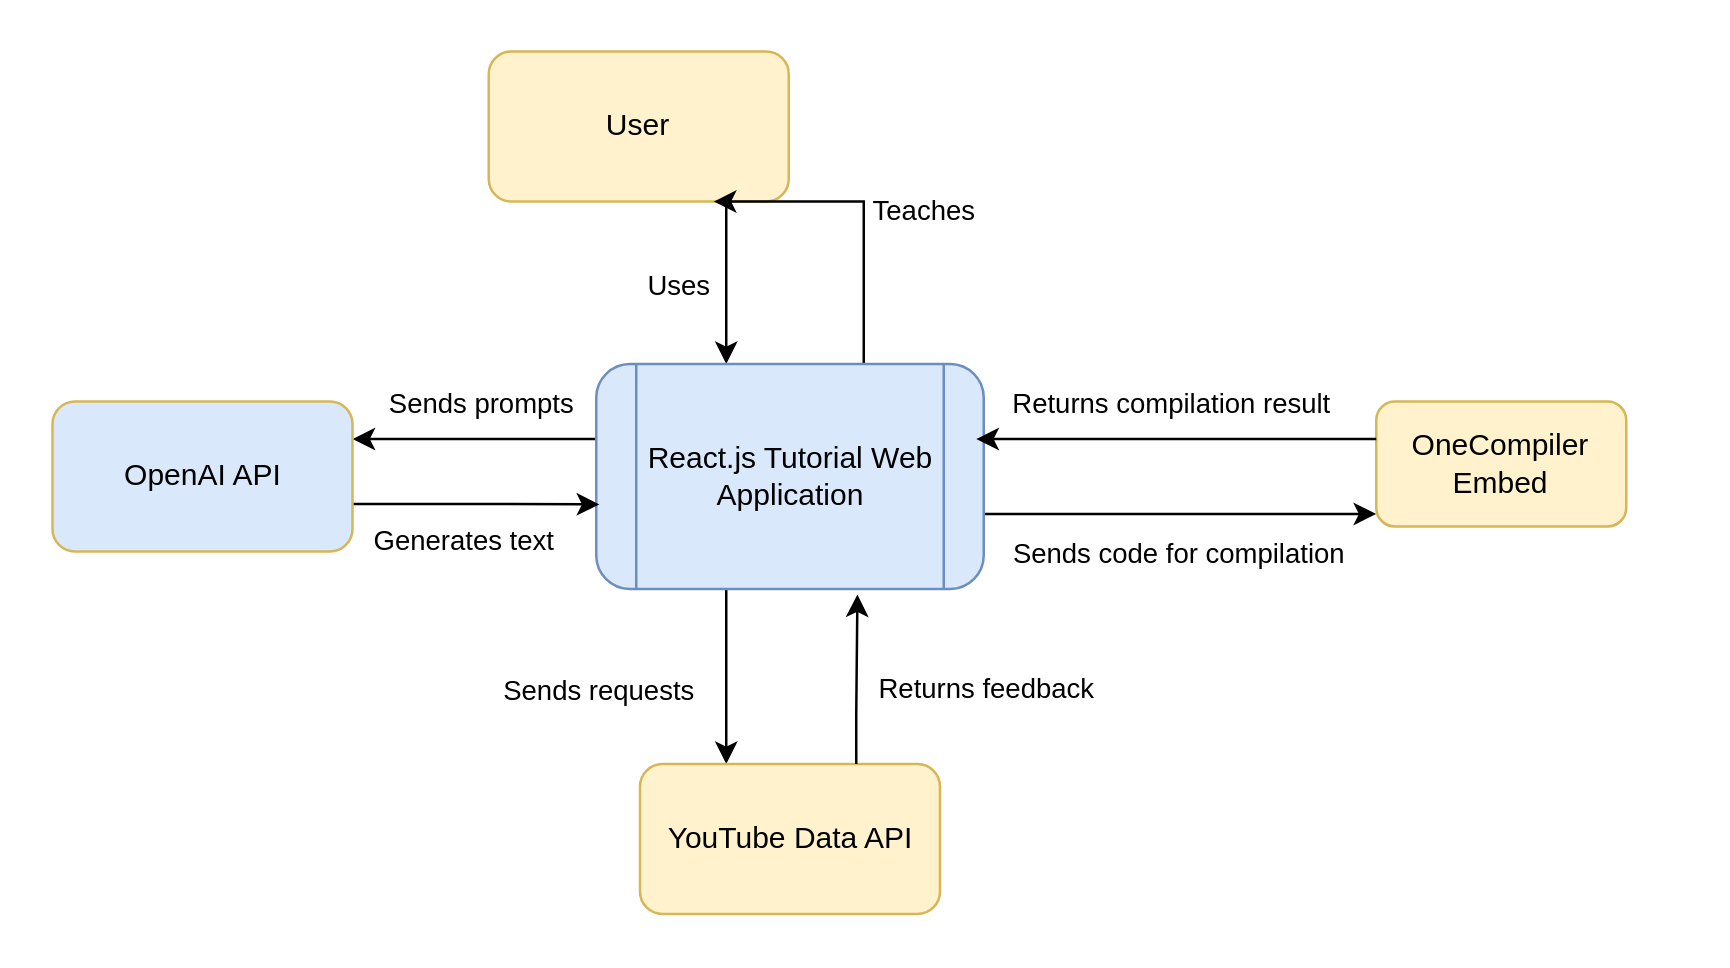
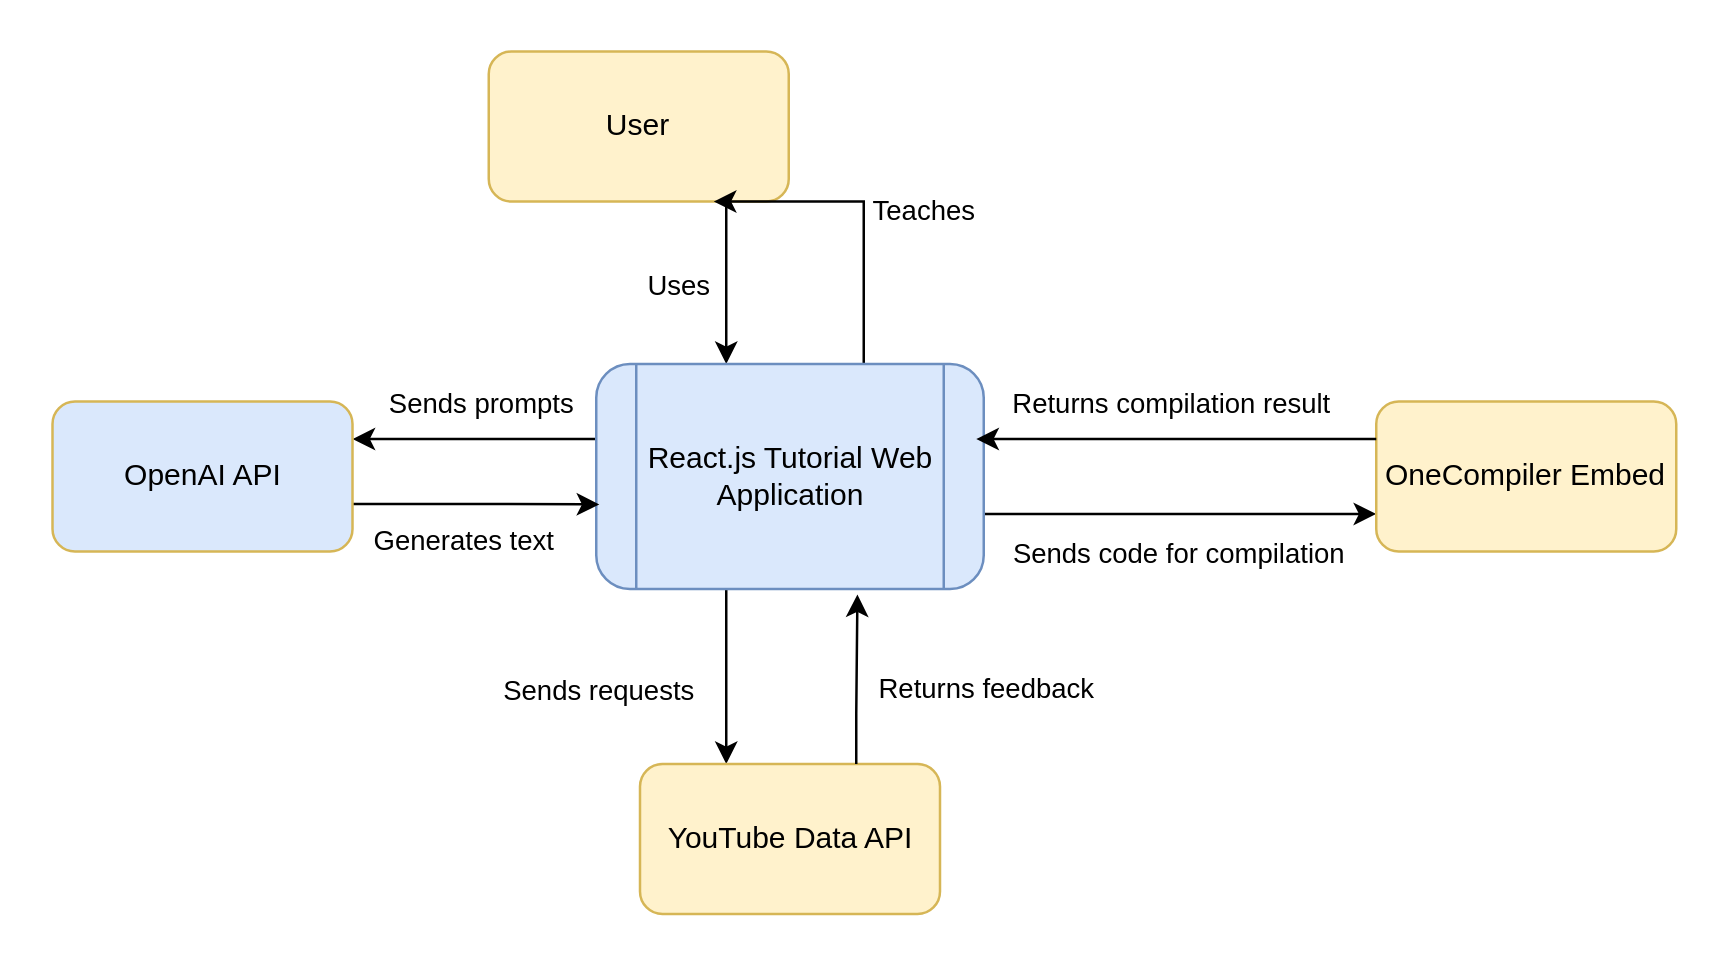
(1501, 464) -> (1526, 476)
